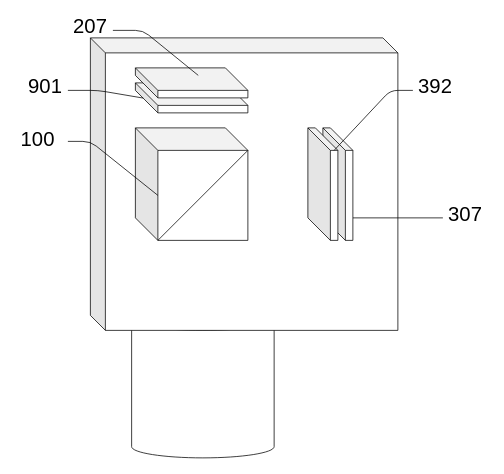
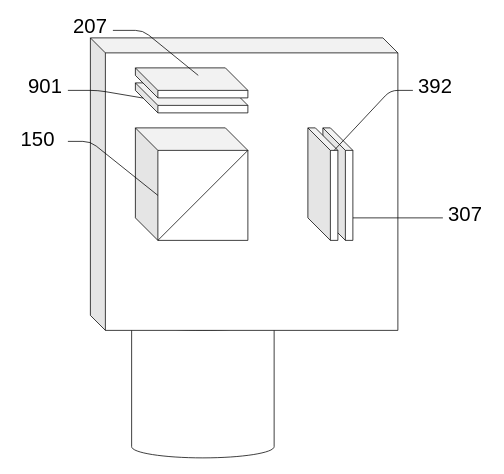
(38, 139) -> (38, 139)
